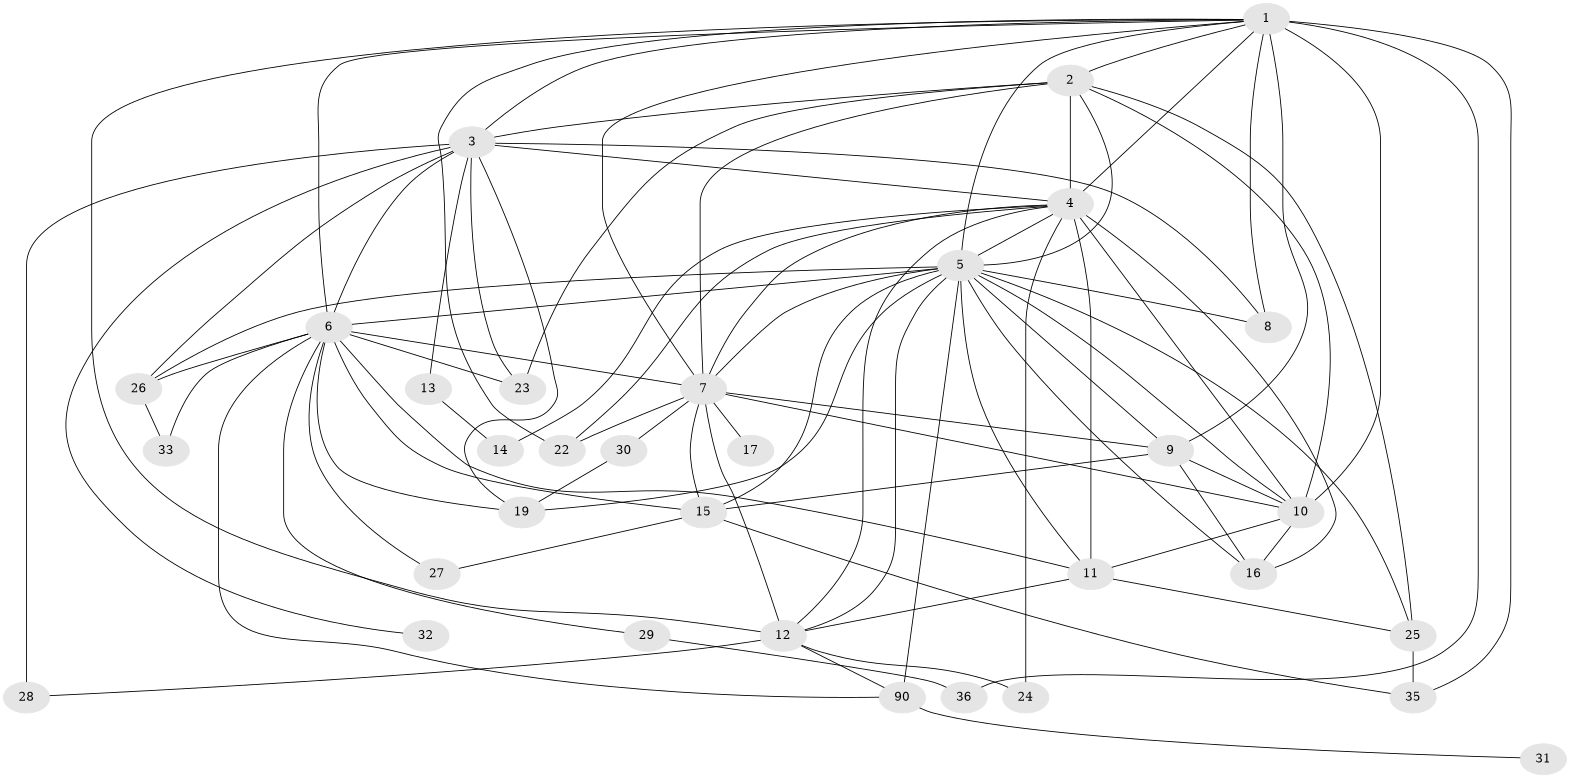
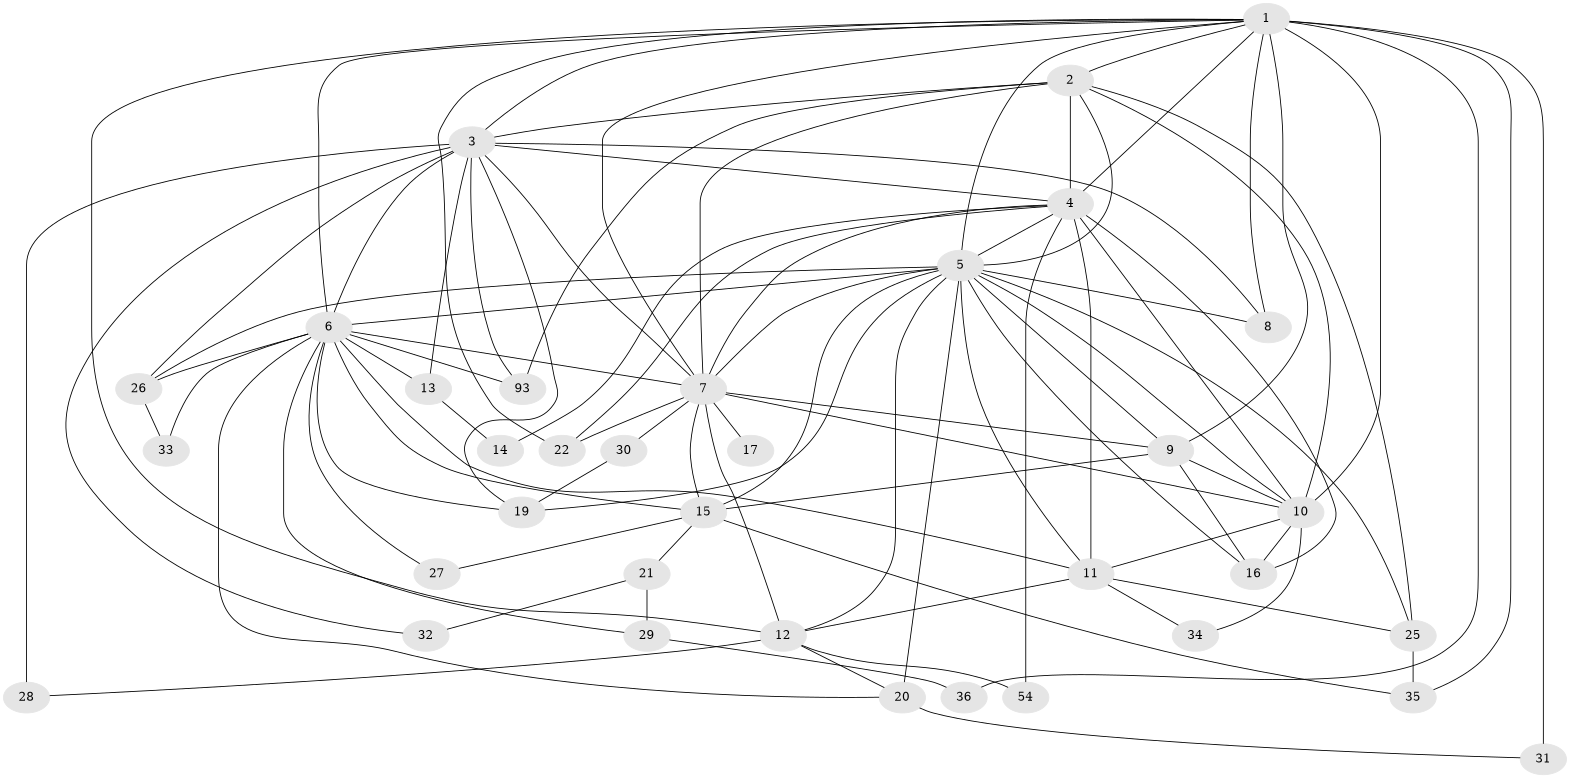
none -> (572, 260)
none -> (1543, 285)
none -> (379, 358)
(864, 374) -> none
(523, 389) -> (523, 389)
none -> (647, 574)
none -> (1195, 636)
(902, 698) -> (902, 698)
(1026, 698) -> (1026, 698)
